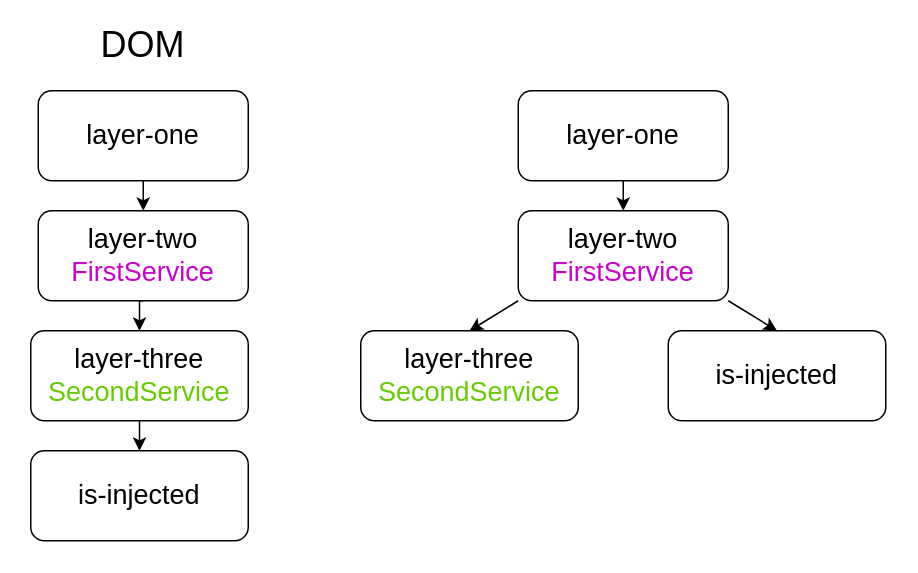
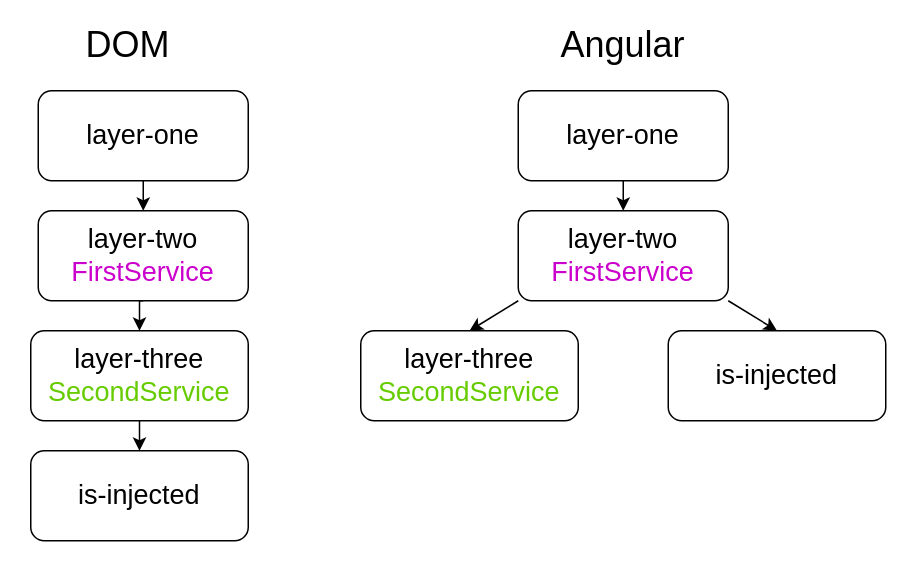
(143, 46) -> (128, 46)
none -> (623, 46)
